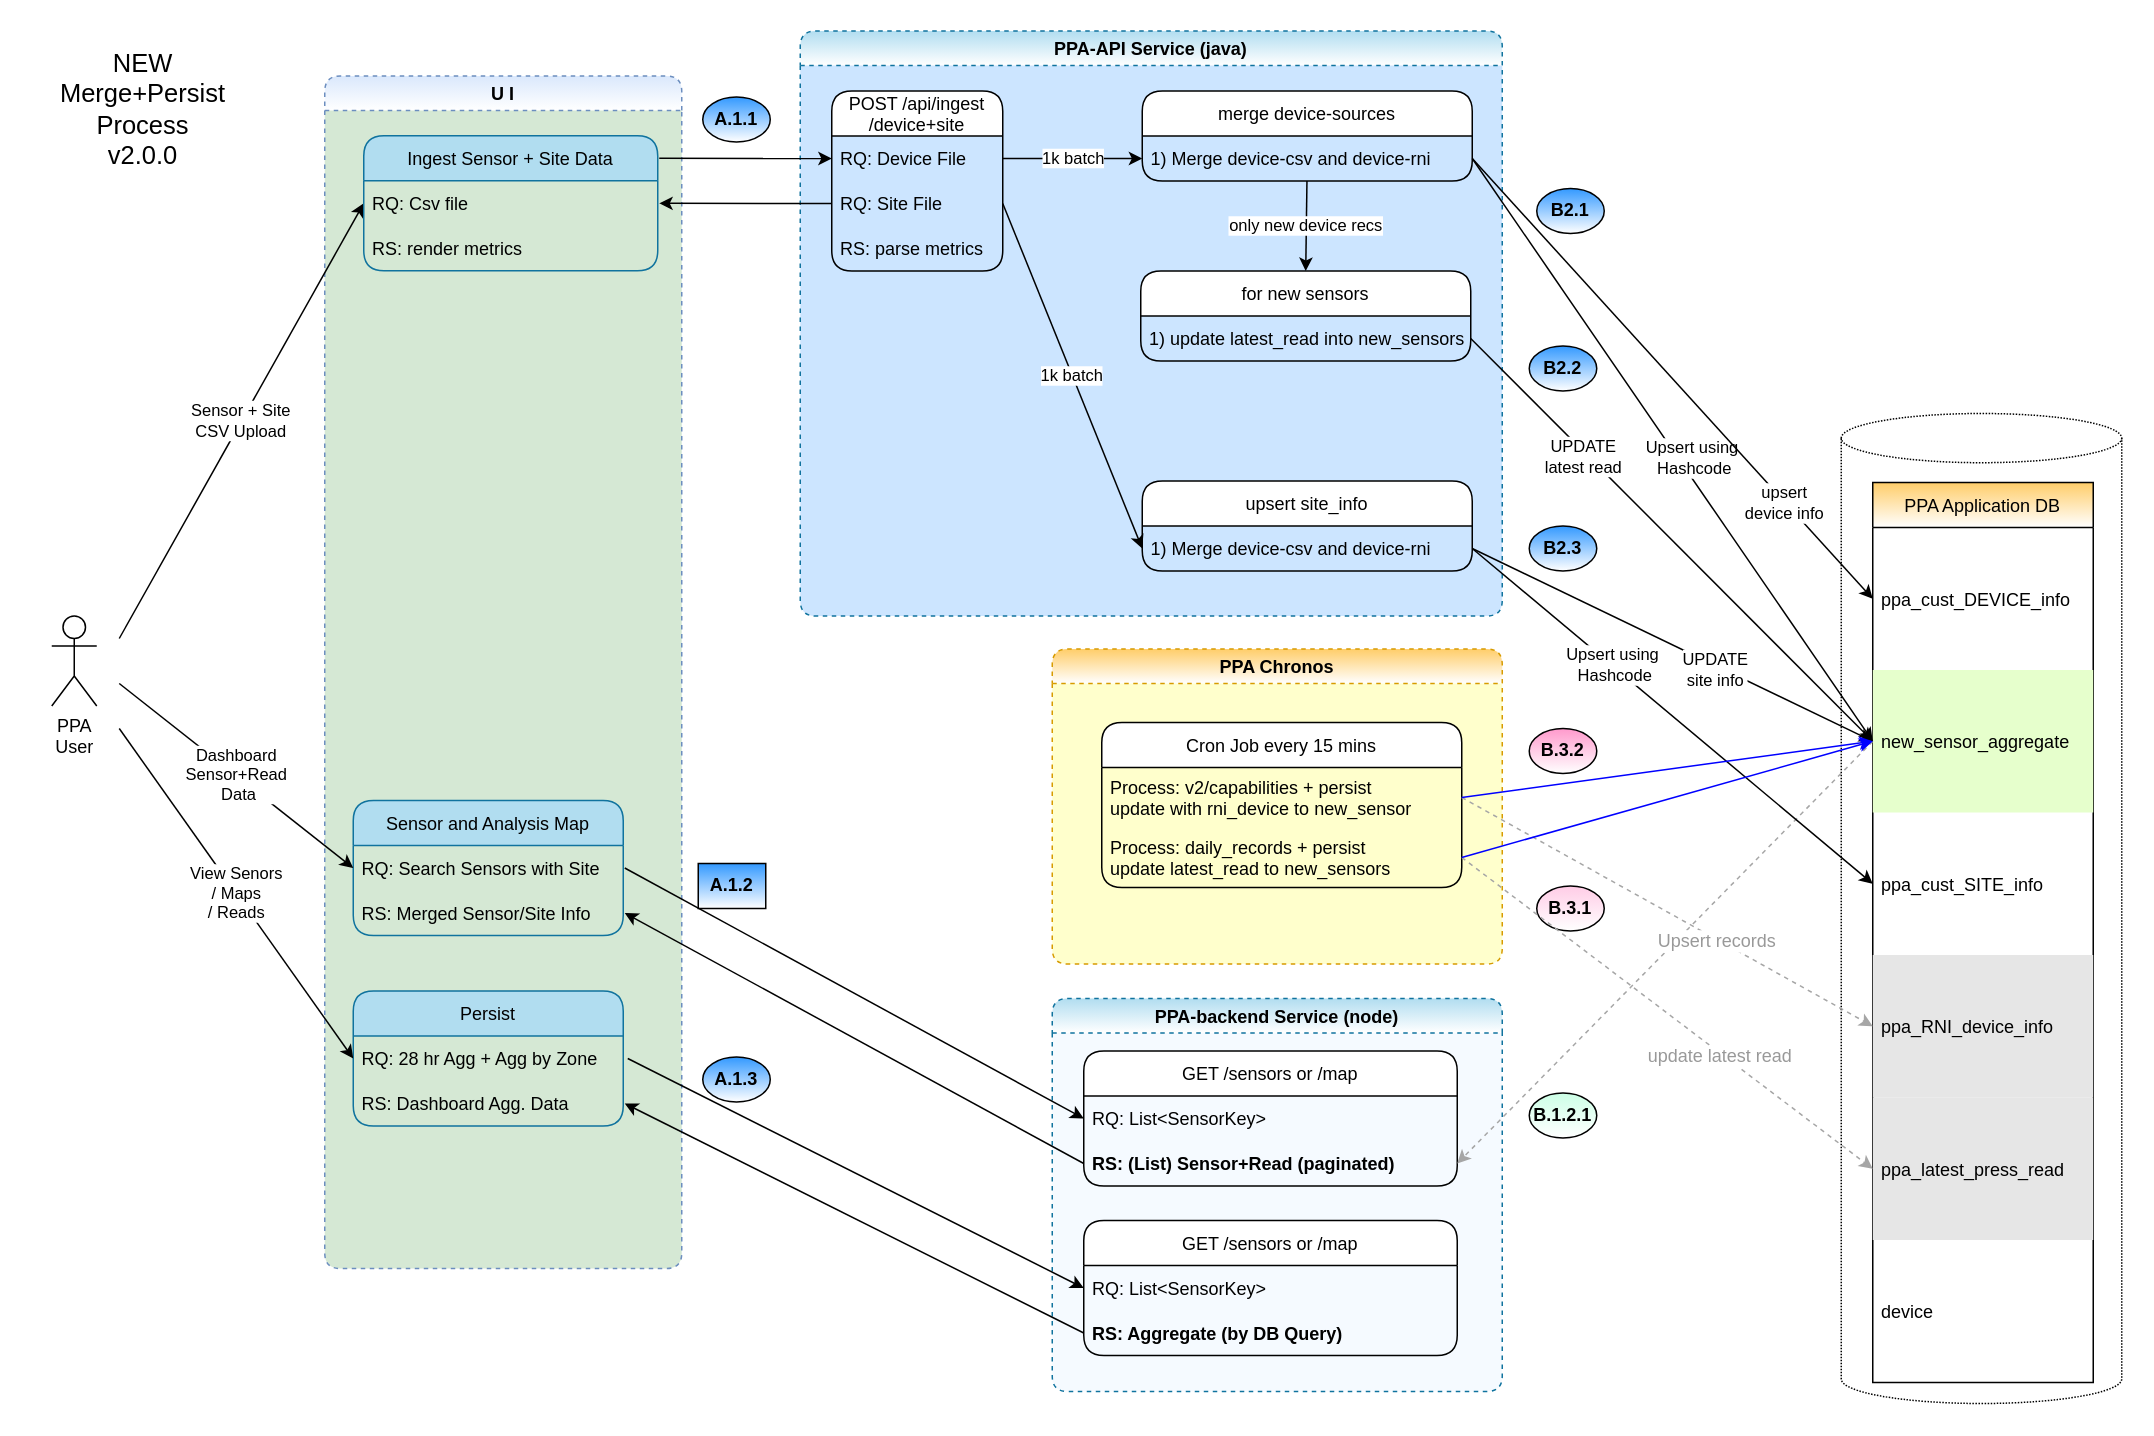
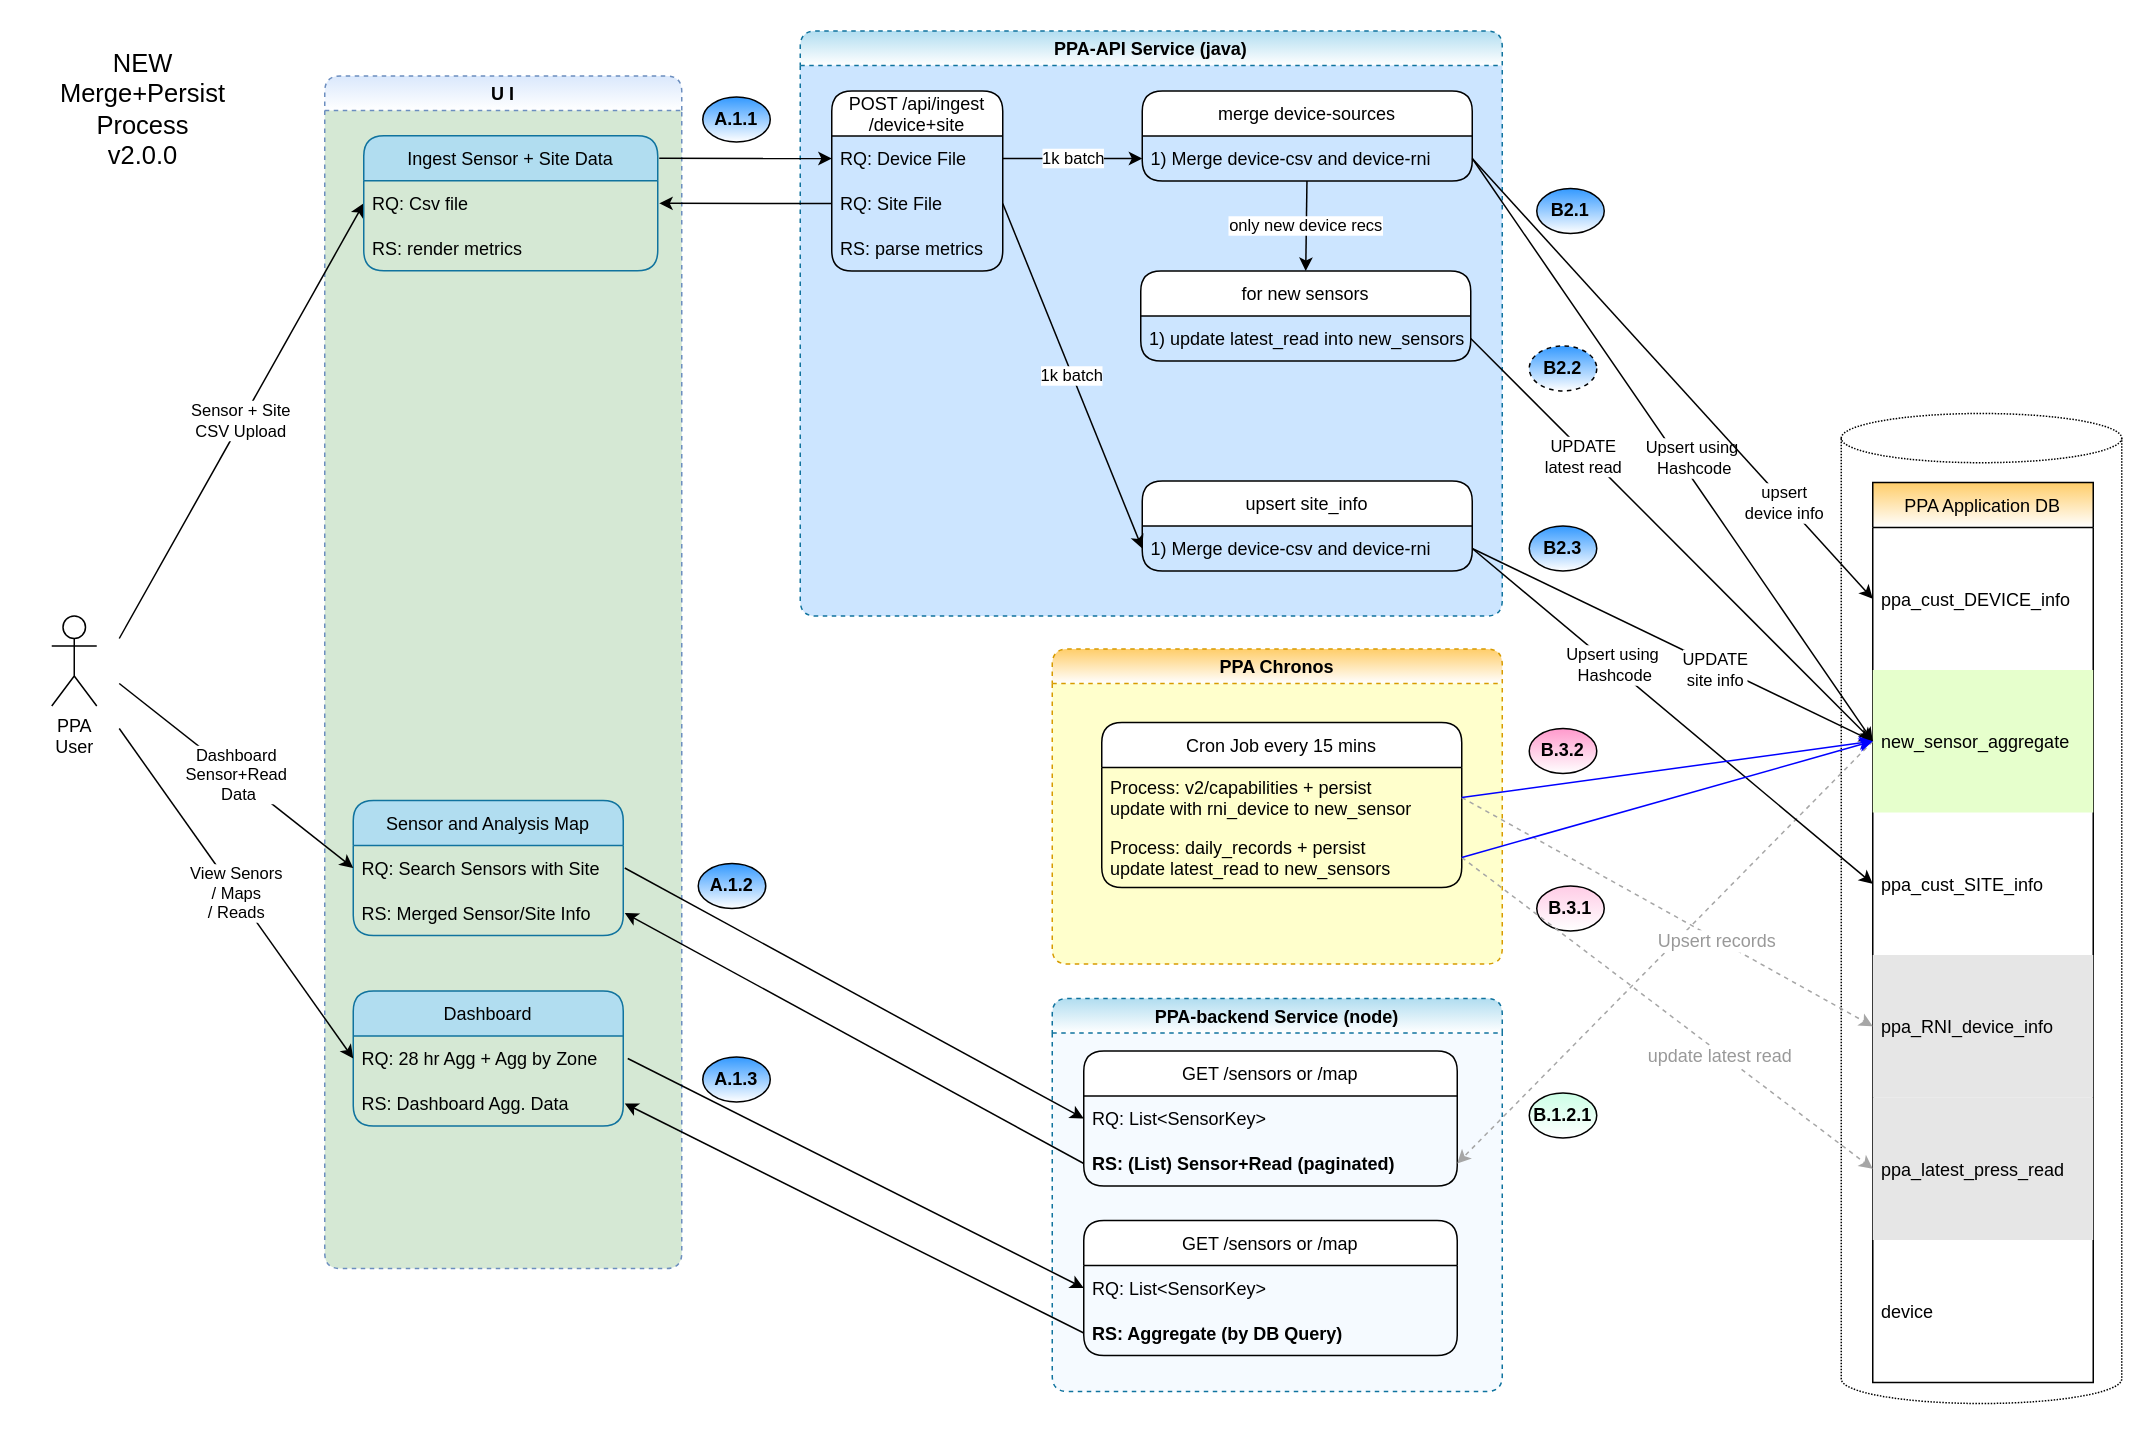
(1563, 368) -> (1563, 368)
(732, 886) -> (732, 886)
(488, 1014) -> (488, 1014)
